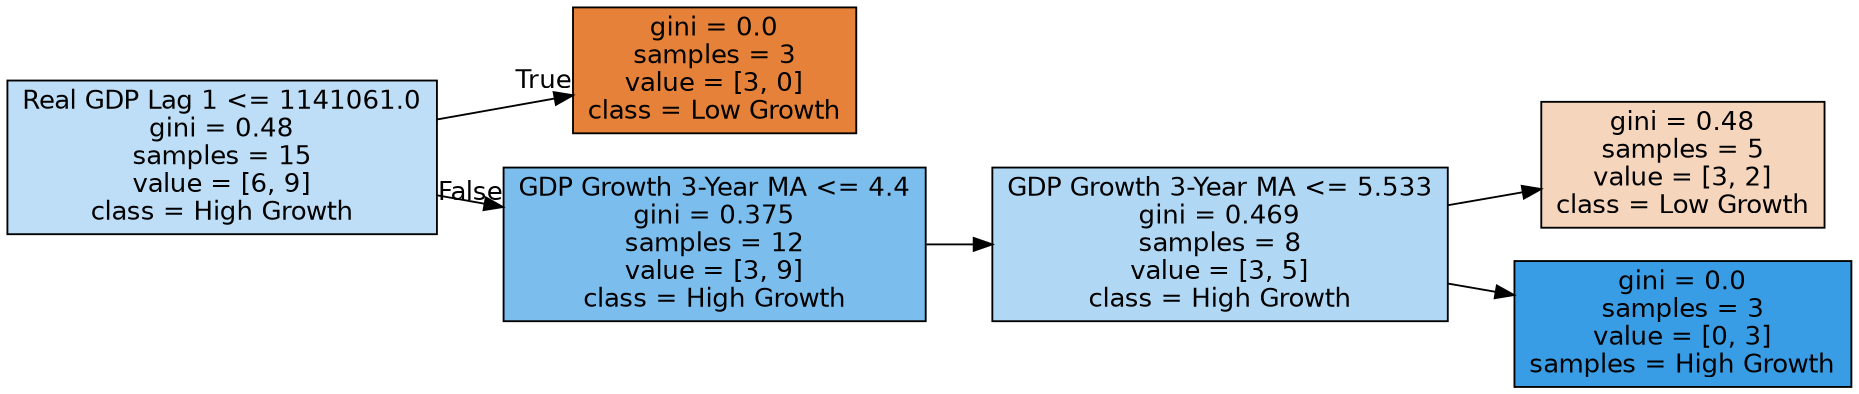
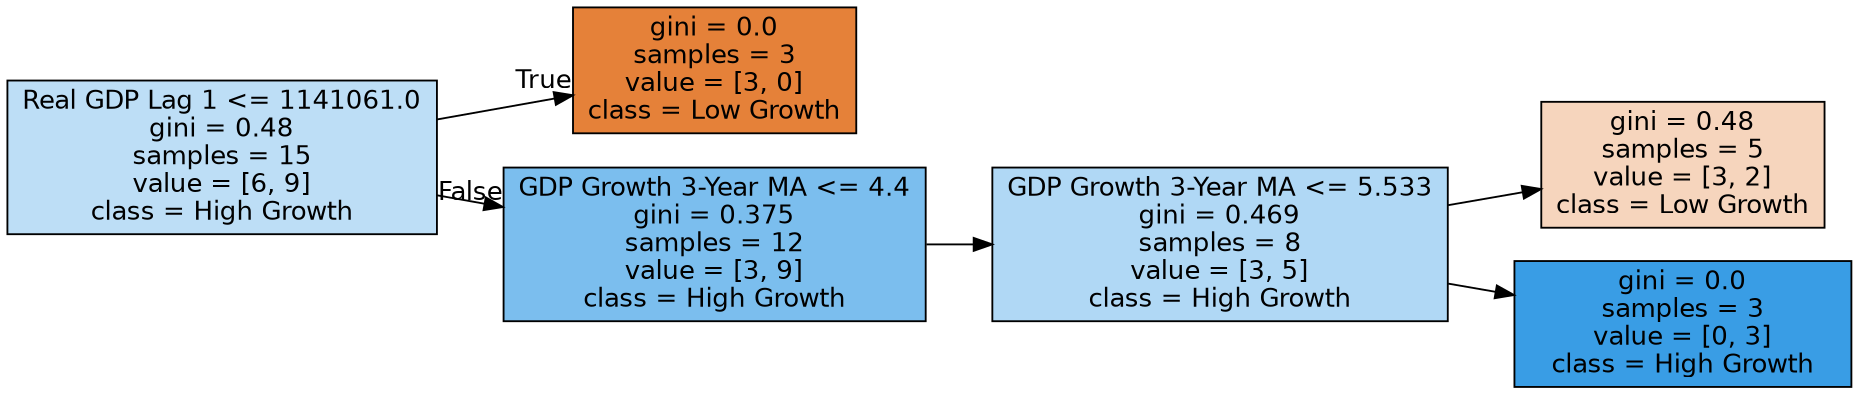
(1683, 324) -> (1683, 324)
